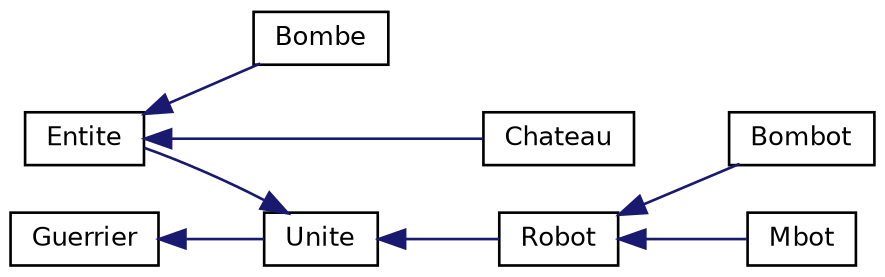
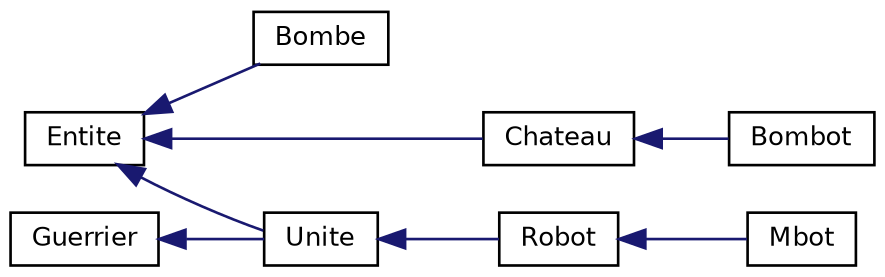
(205, 172) -> (201, 206)
(691, 184) -> (695, 139)
